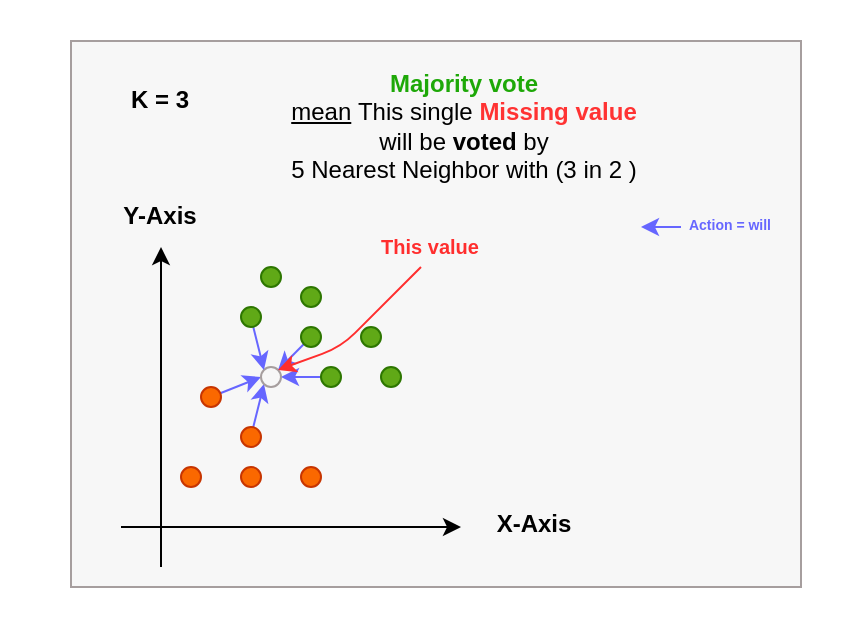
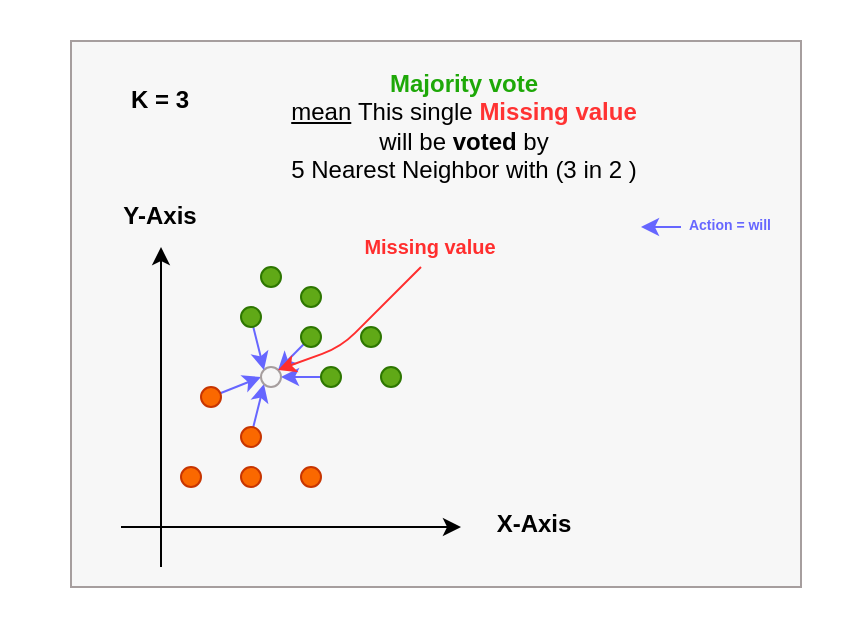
(431, 247) -> (431, 247)
